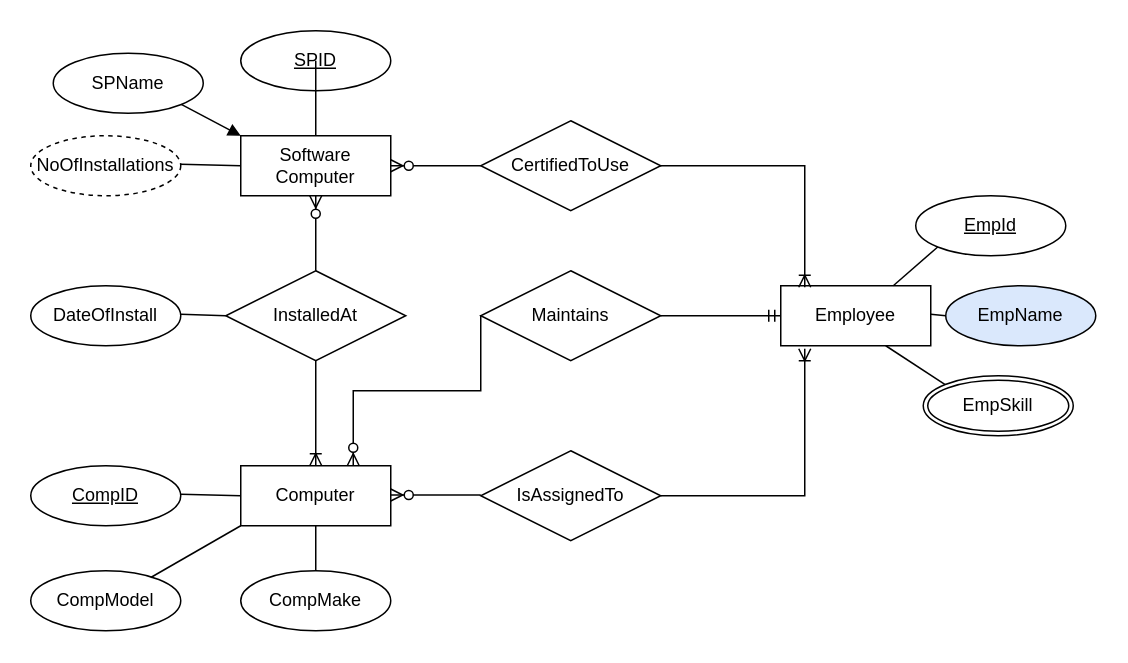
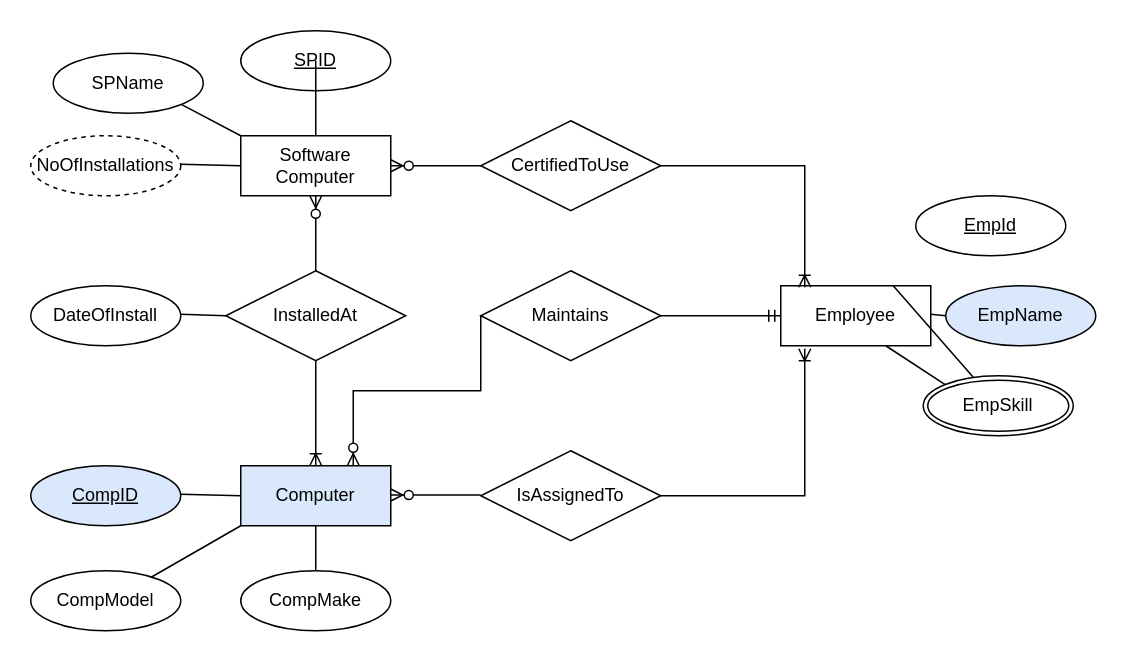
(228, 129) -> (234, 132)
(915, 267) -> (933, 331)
(106, 496) -> (106, 496)
(316, 496) -> (316, 496)
